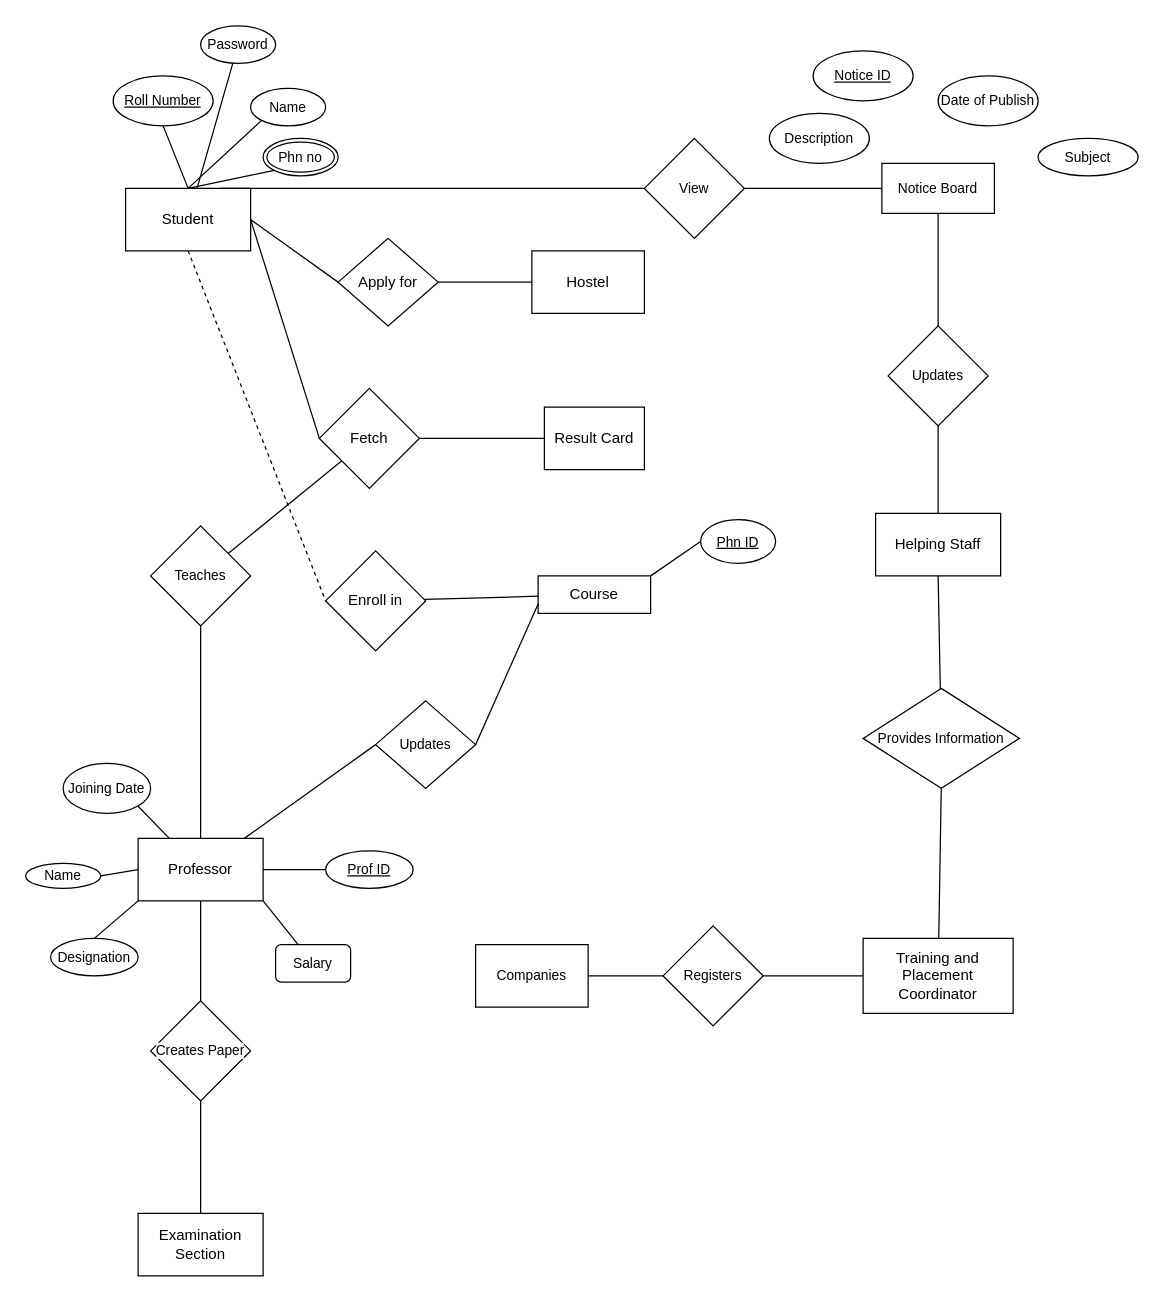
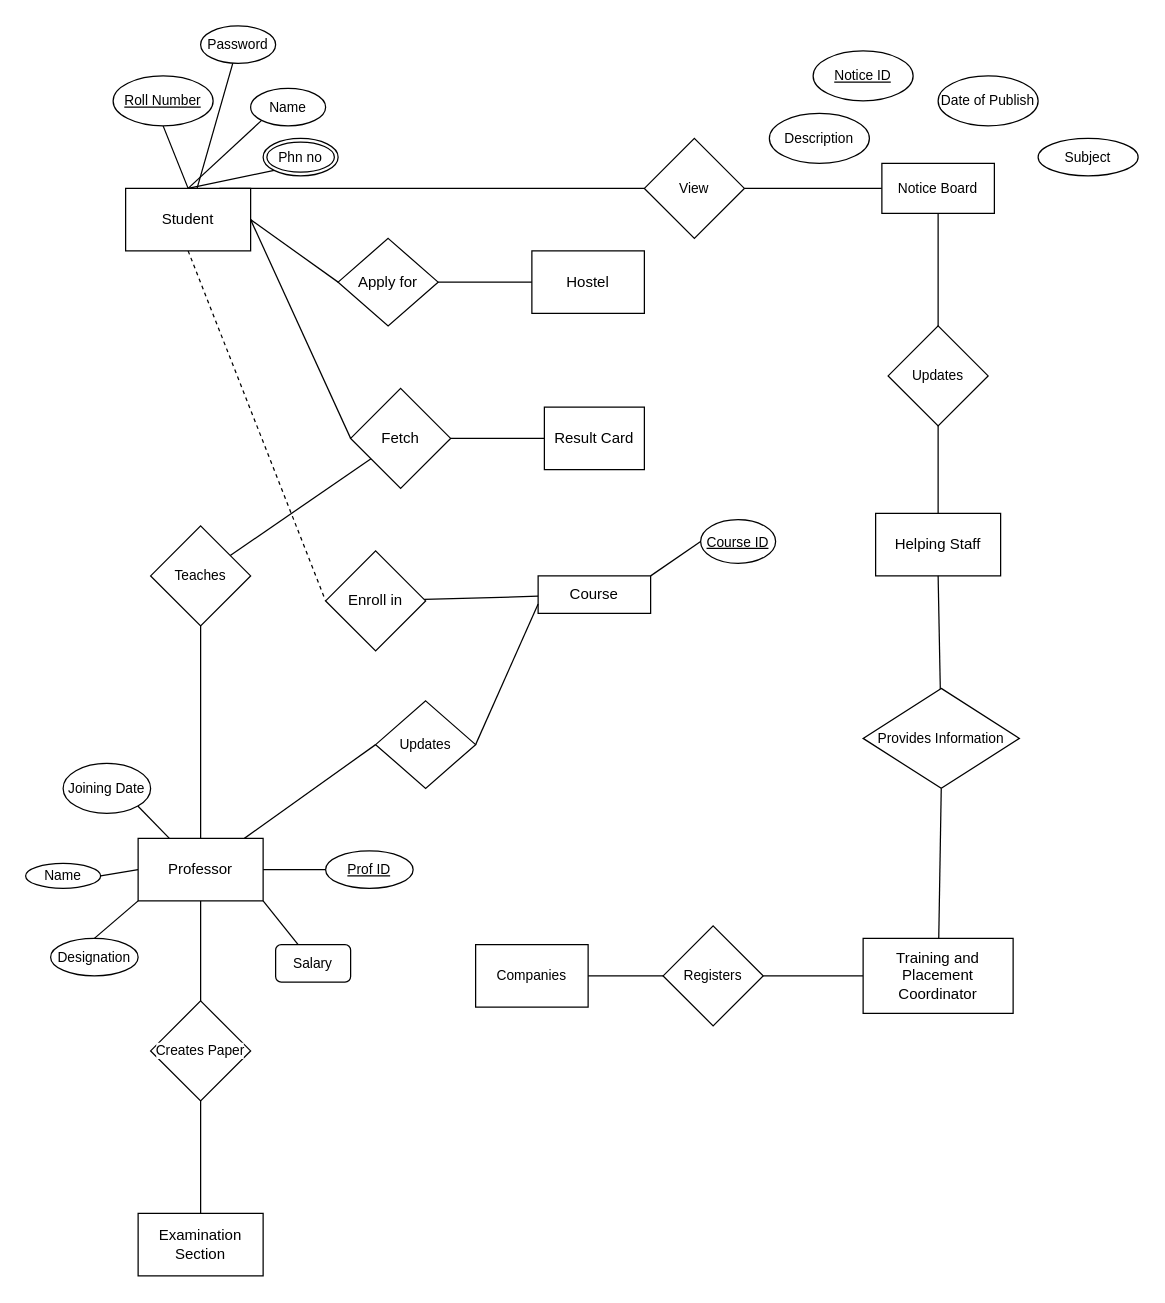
(369, 438) -> (401, 438)
(738, 542) -> (738, 542)
